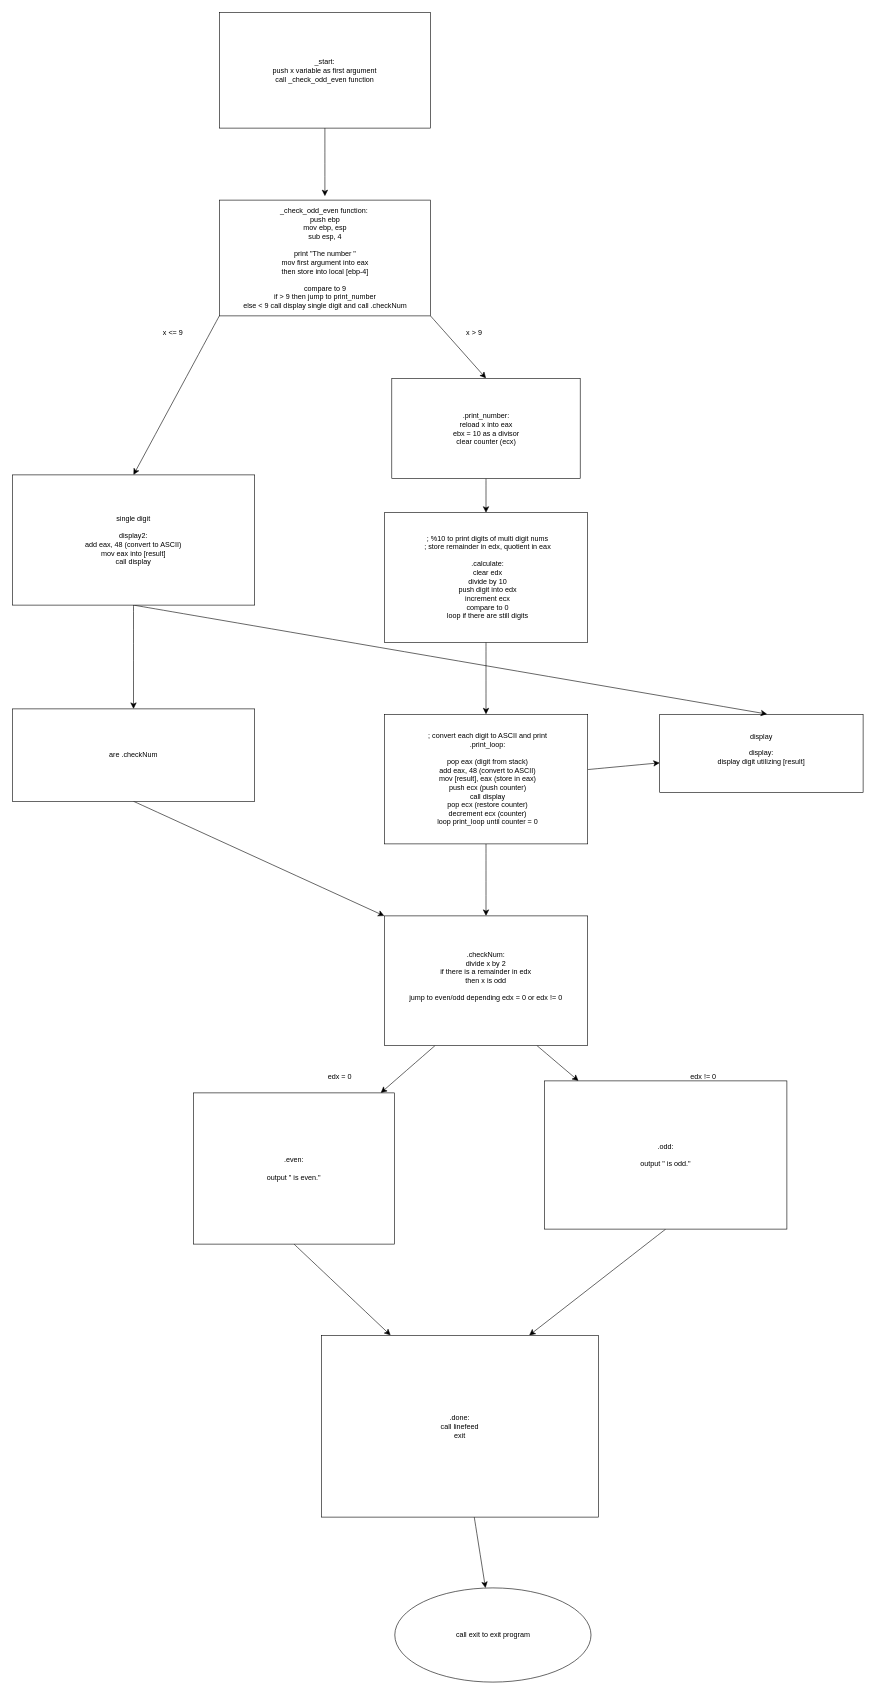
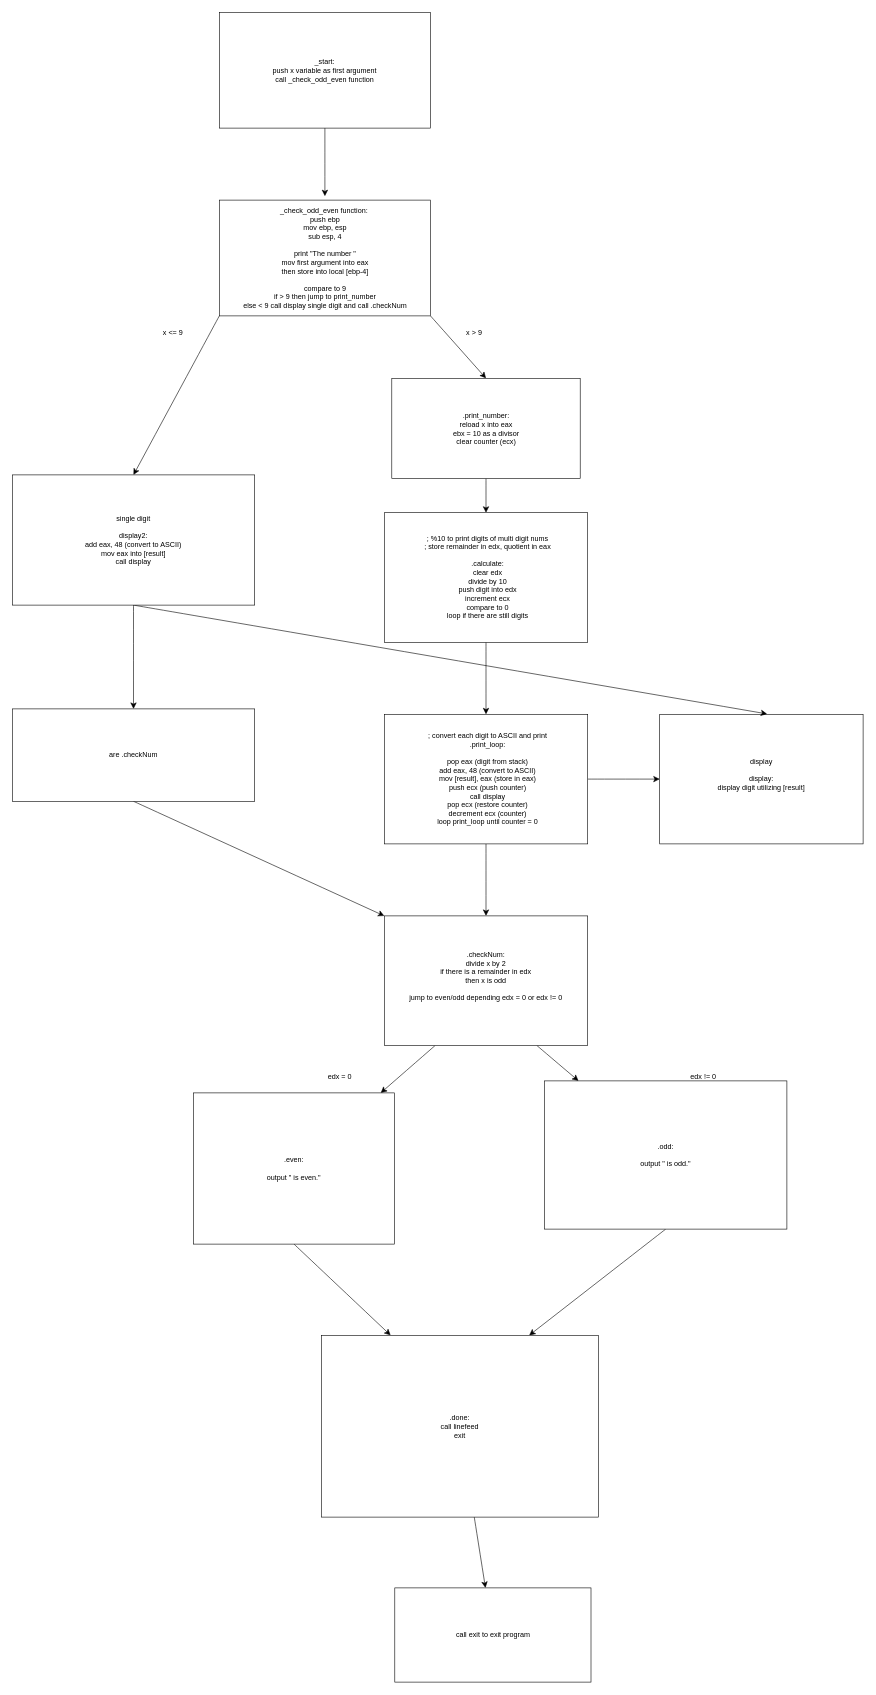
(761, 753) -> (761, 779)
(493, 1635) -> (493, 1635)
